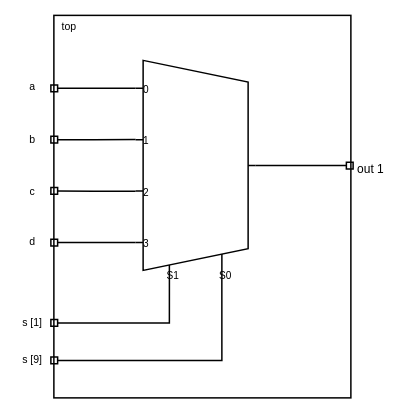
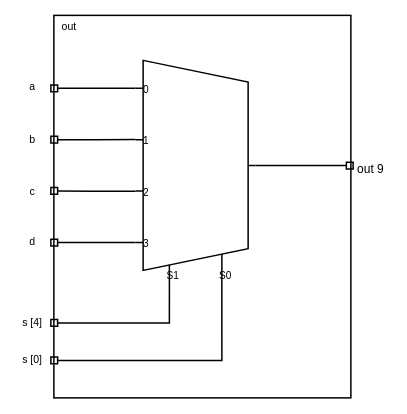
(69, 27) -> (69, 27)
(371, 168) -> (371, 168)
(32, 323) -> (32, 323)
(32, 360) -> (32, 360)
